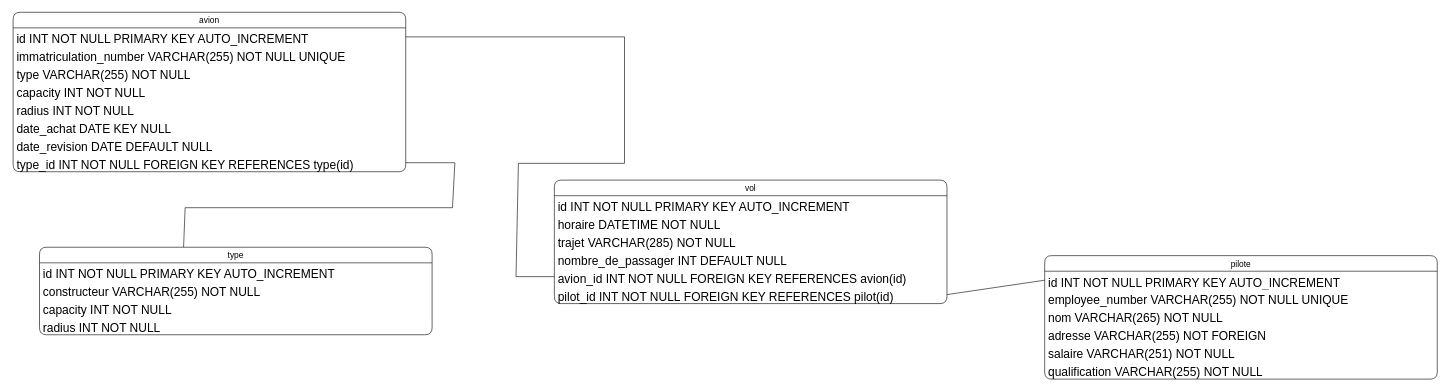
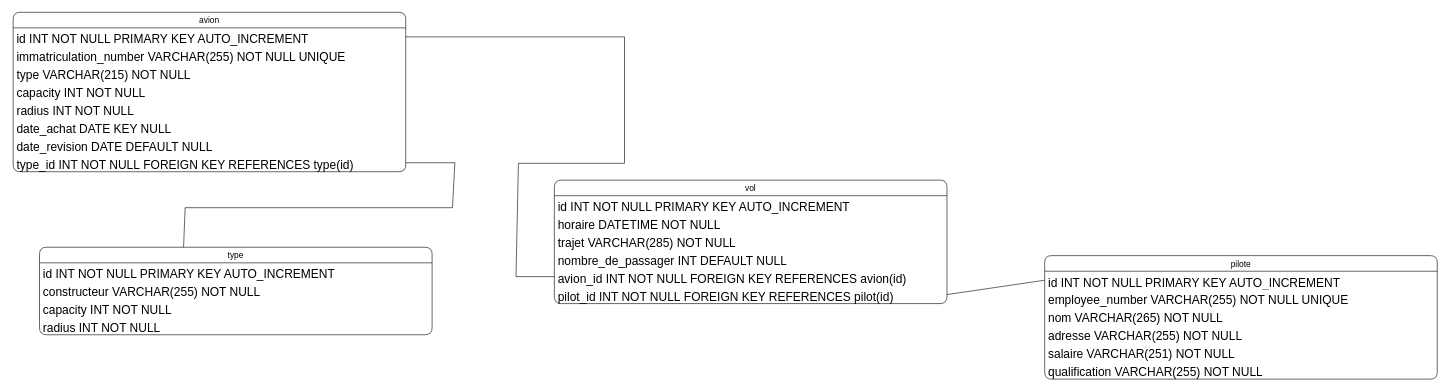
(99, 75) -> (99, 75)
(1151, 337) -> (1141, 337)
